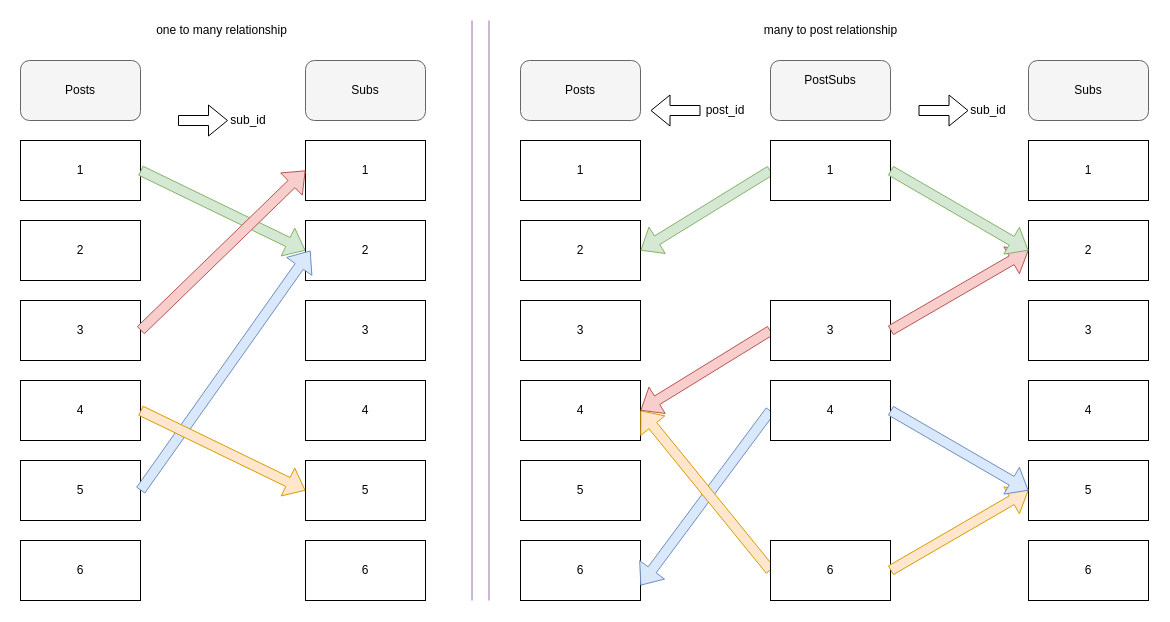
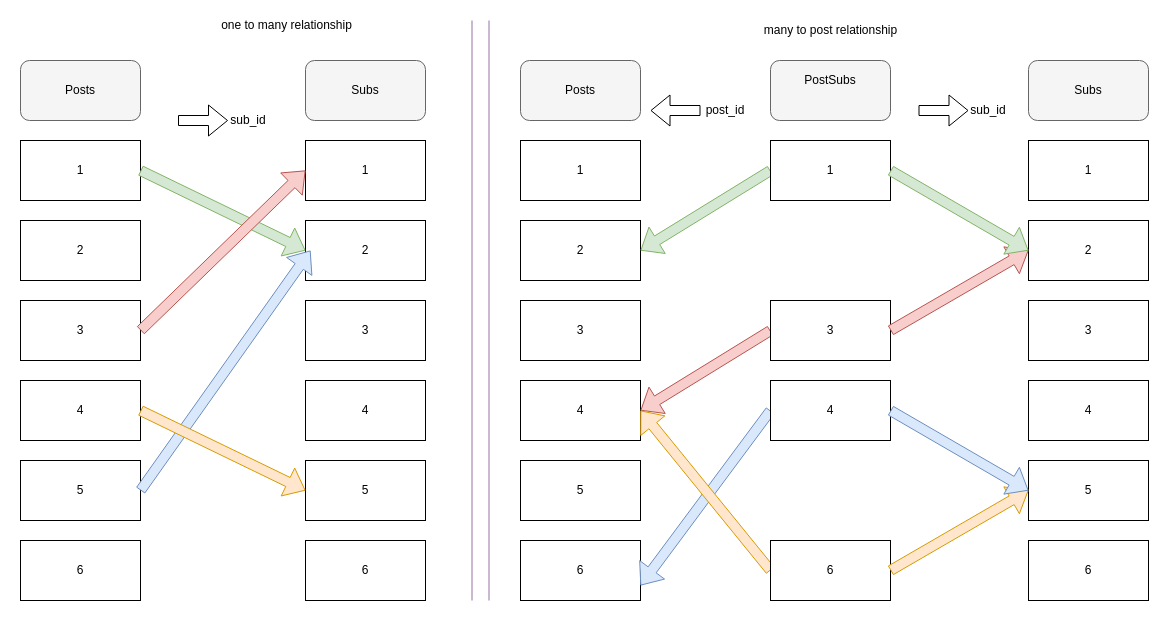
(222, 31) -> (287, 26)
